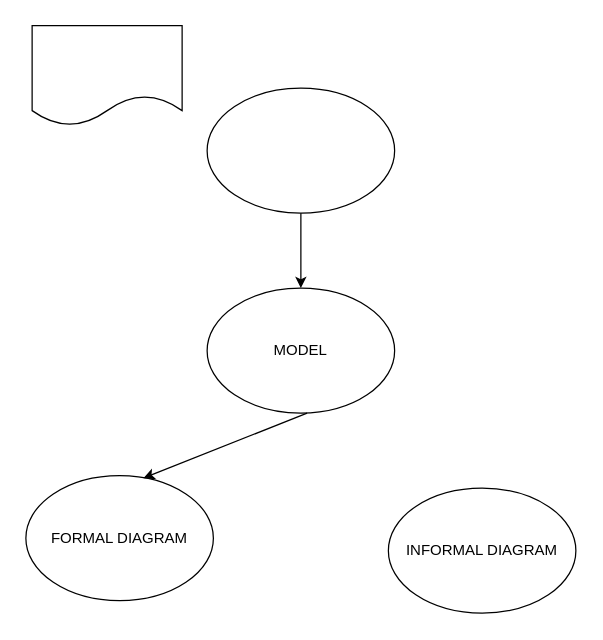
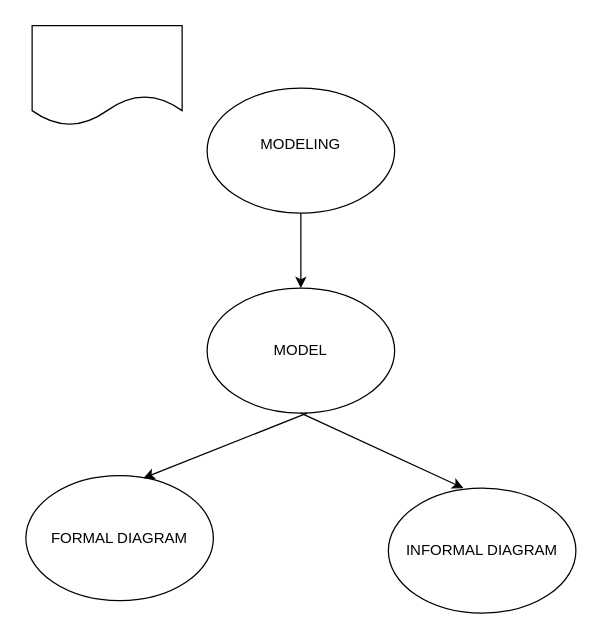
none -> (301, 144)
none -> (381, 450)
